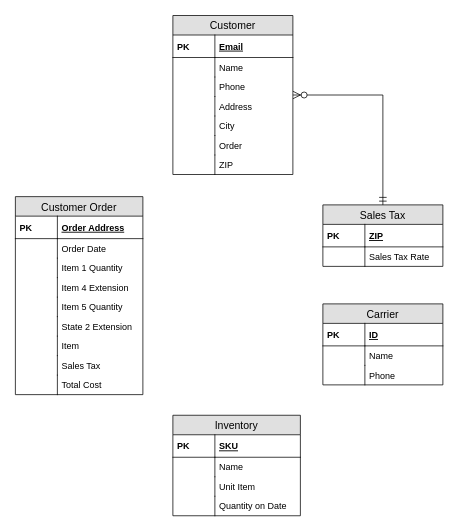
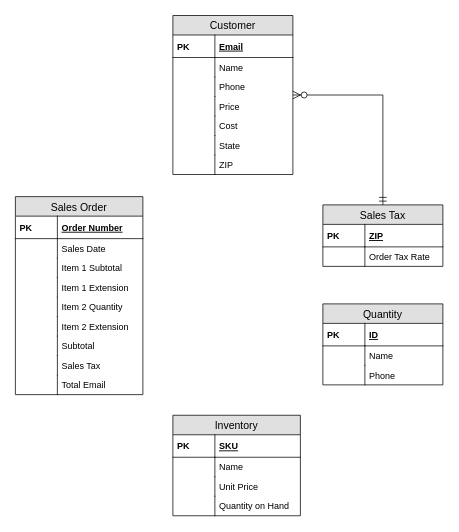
(237, 107) -> (230, 107)
(228, 126) -> (229, 126)
(232, 146) -> (232, 146)
(79, 207) -> (79, 207)
(93, 228) -> (91, 228)
(86, 249) -> (84, 249)
(401, 257) -> (402, 257)
(96, 268) -> (96, 268)
(98, 288) -> (98, 288)
(96, 307) -> (96, 307)
(383, 314) -> (383, 314)
(101, 327) -> (98, 327)
(72, 346) -> (80, 346)
(84, 385) -> (85, 385)
(239, 487) -> (241, 487)
(256, 506) -> (256, 506)
